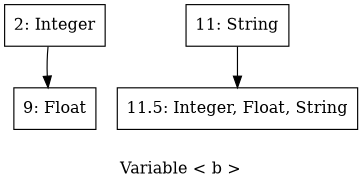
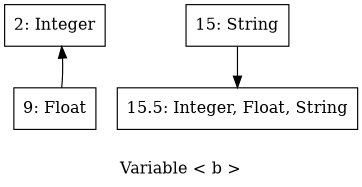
(237, 25) -> (237, 25)
(47, 61) -> (63, 73)
(237, 109) -> (237, 109)
